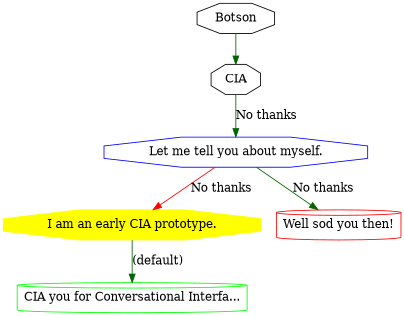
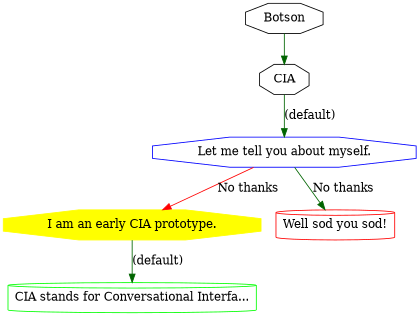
(266, 116) -> (310, 116)
(339, 225) -> (335, 225)
(132, 298) -> (132, 298)
